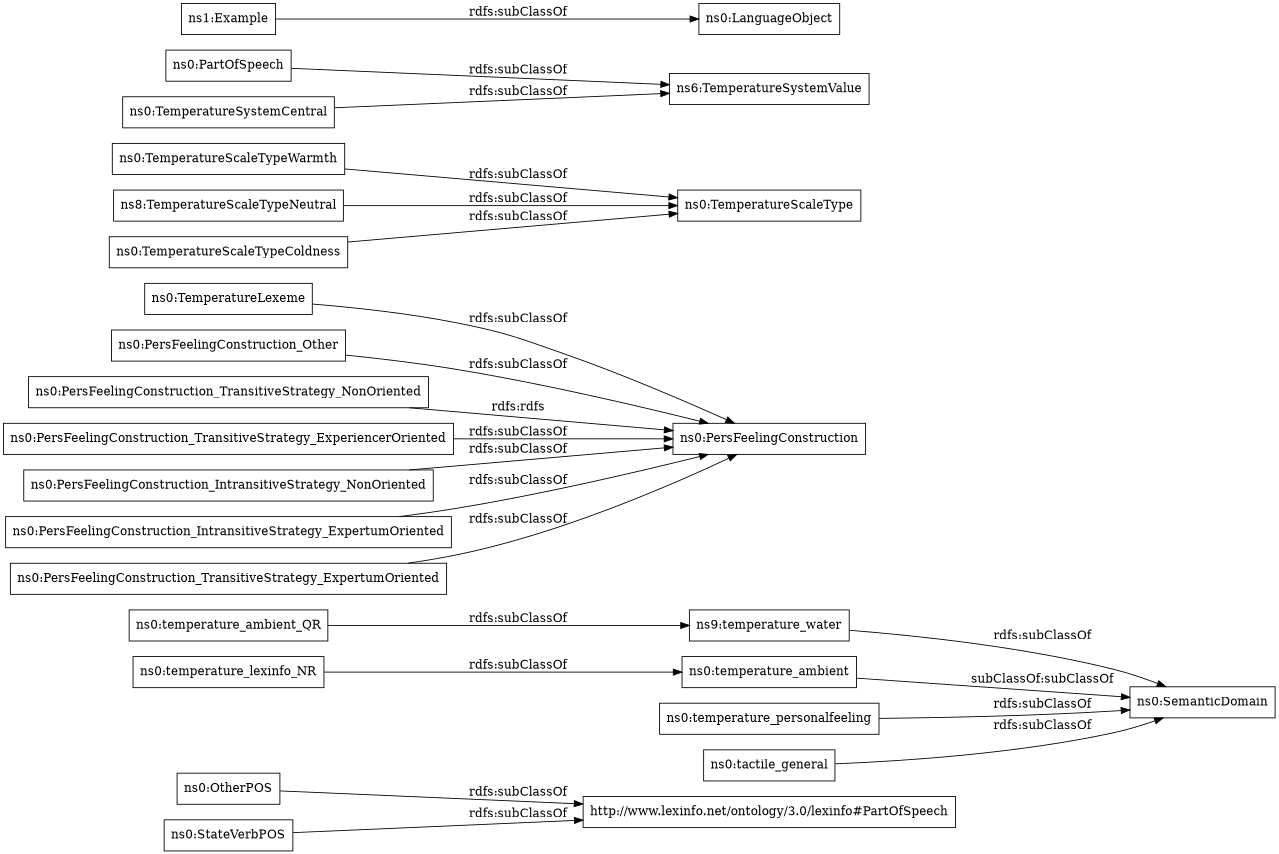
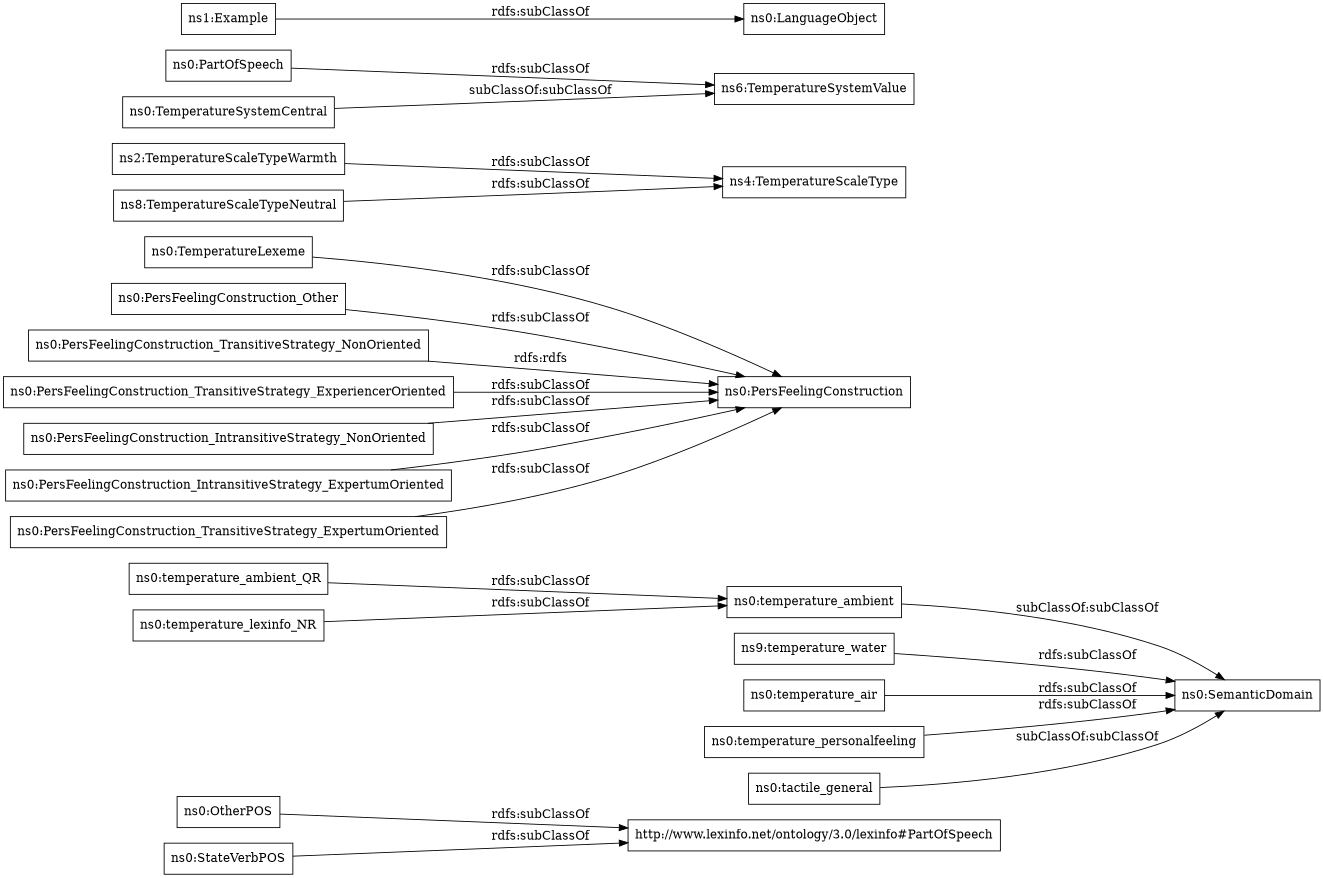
(518, 92) -> (541, 91)
(228, 159) -> (228, 159)
(769, 206) -> (814, 182)
(228, 252) -> none
(504, 625) -> (523, 591)
none -> (814, 695)
(1043, 726) -> (1088, 737)
